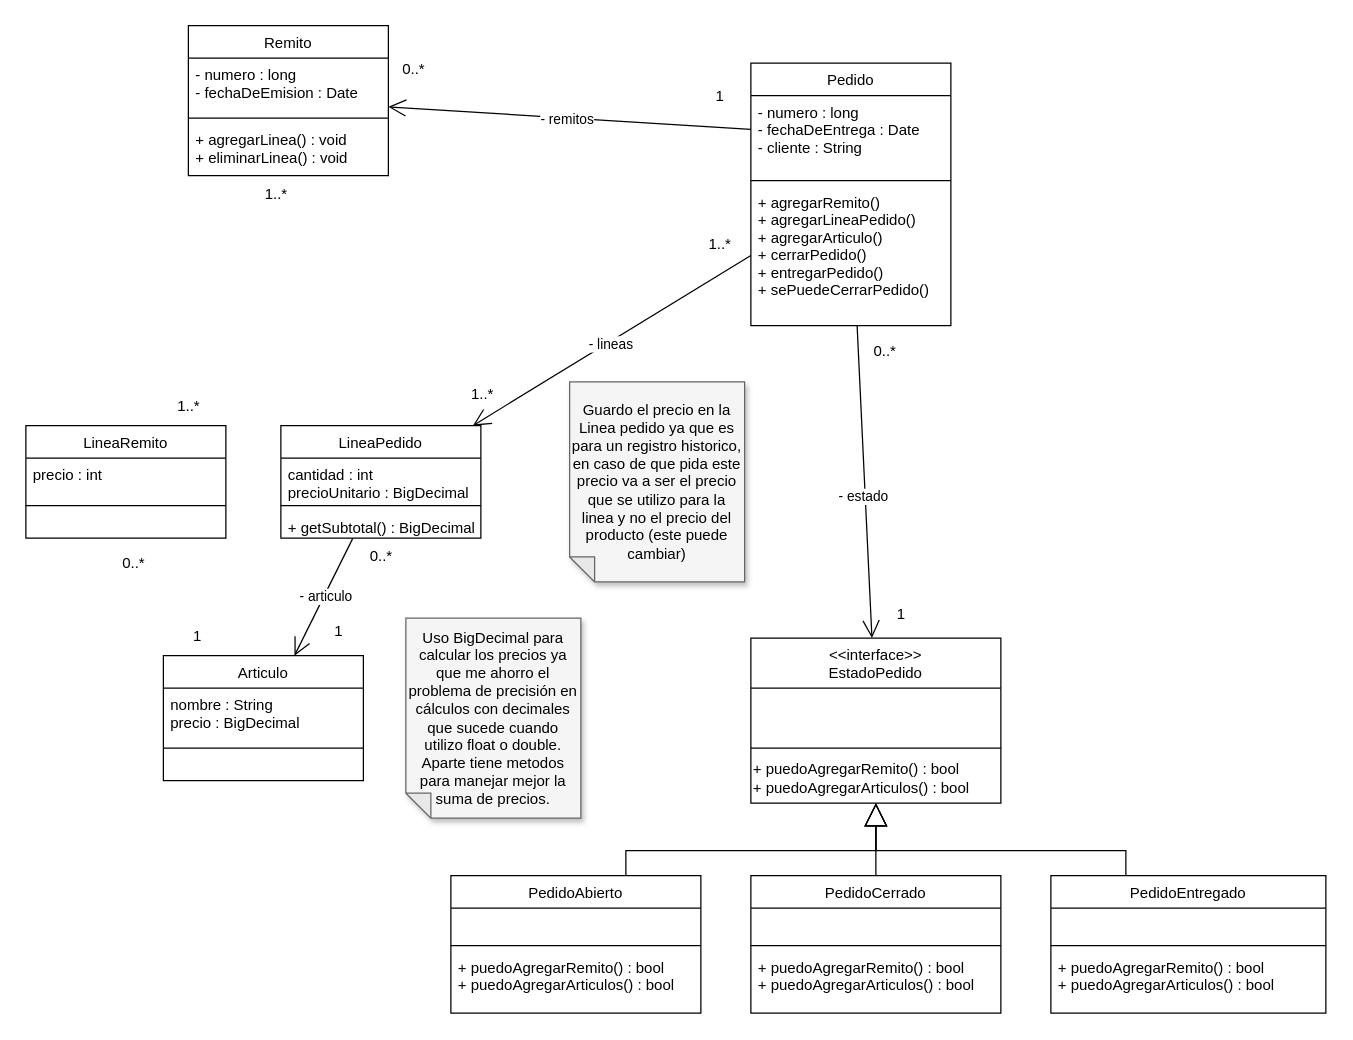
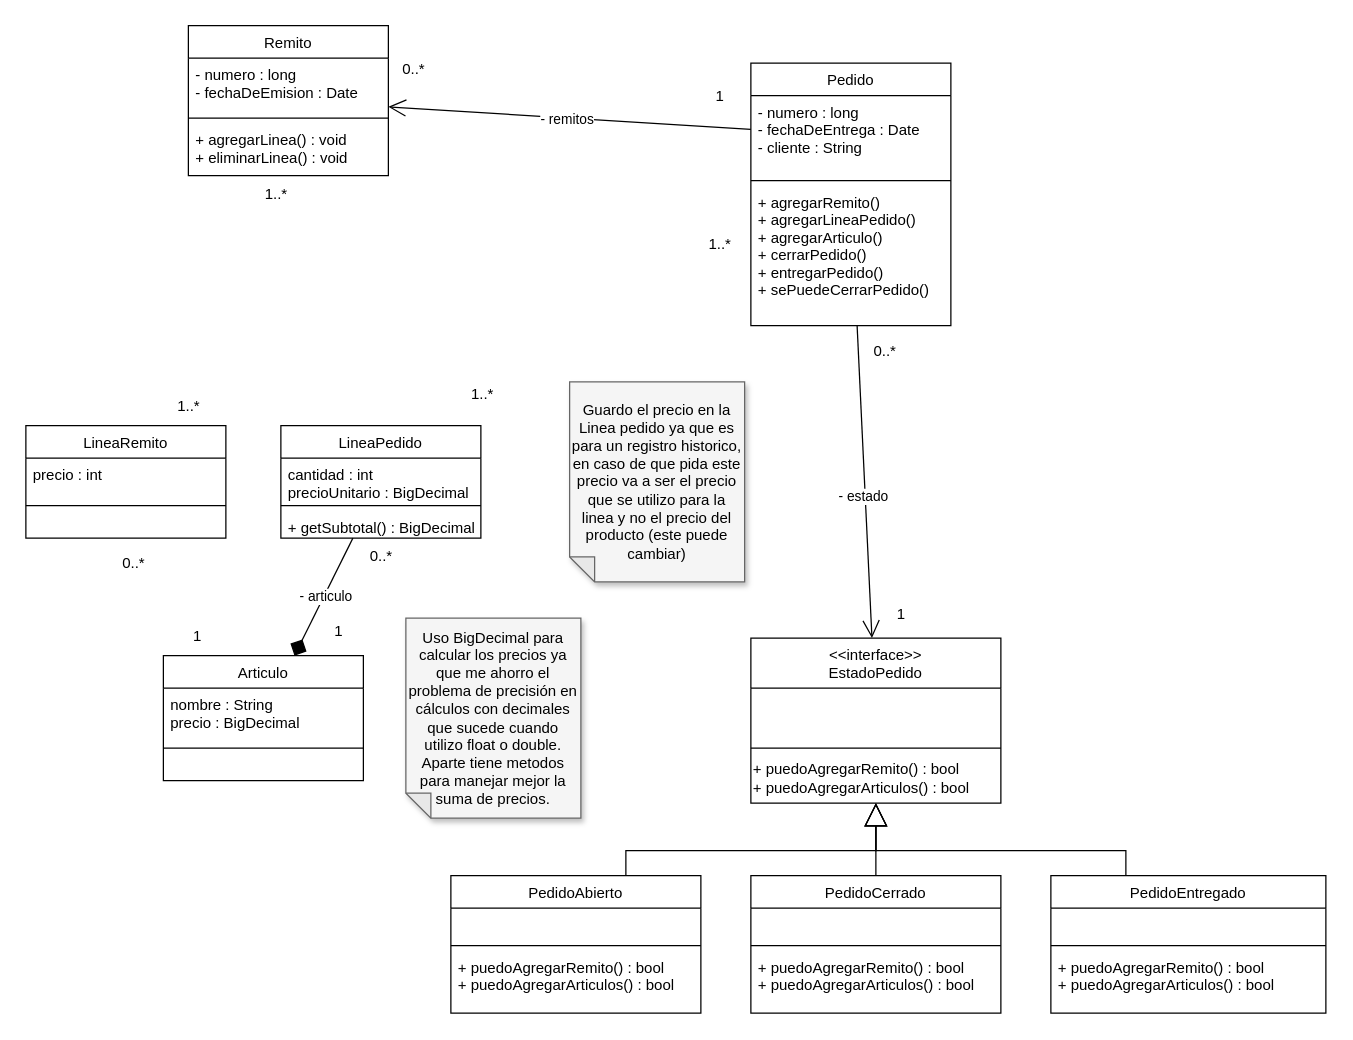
(612, 341) -> none
(299, 646) -> (302, 639)
